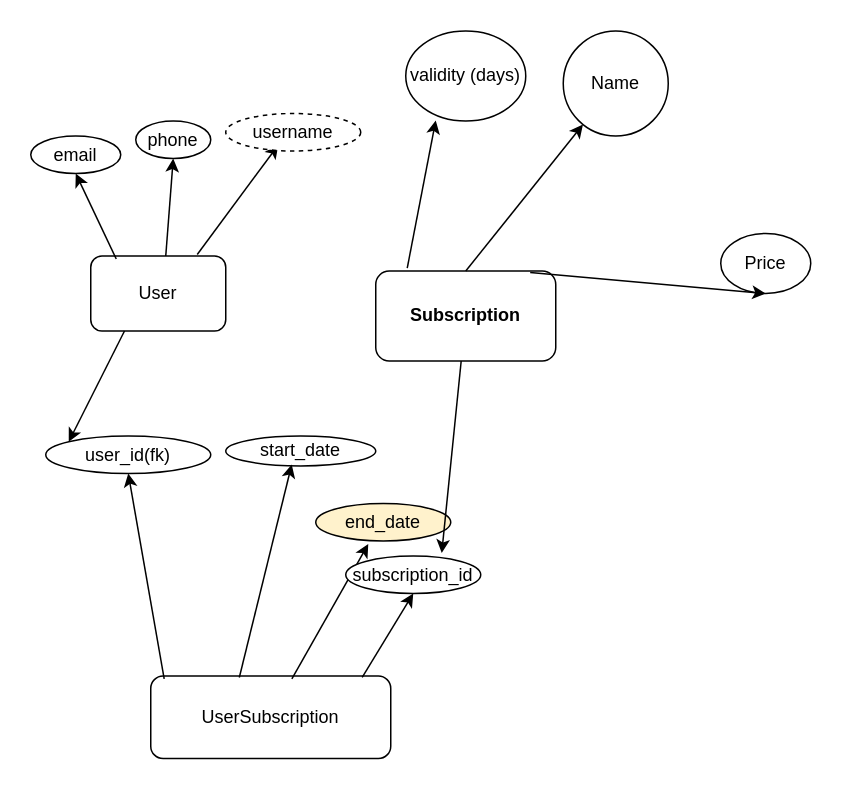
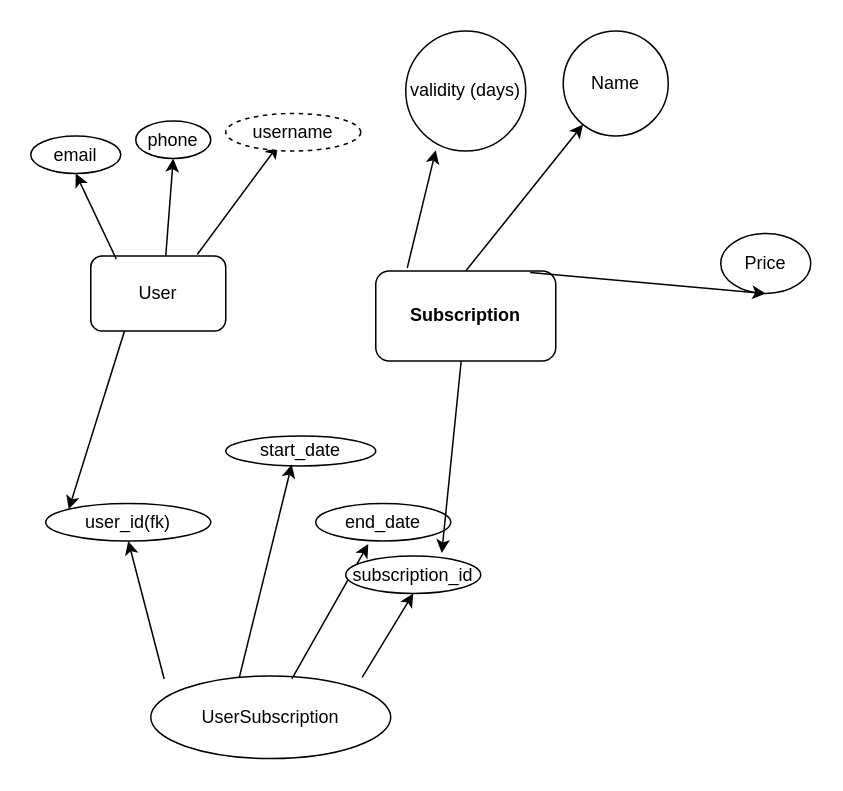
(466, 76) -> (466, 91)
(128, 455) -> (128, 522)
(383, 522) -> (383, 522)
(271, 717) -> (271, 717)
